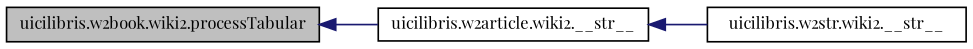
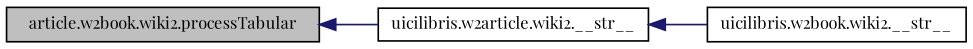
(163, 25) -> (163, 25)
(837, 25) -> (837, 25)
